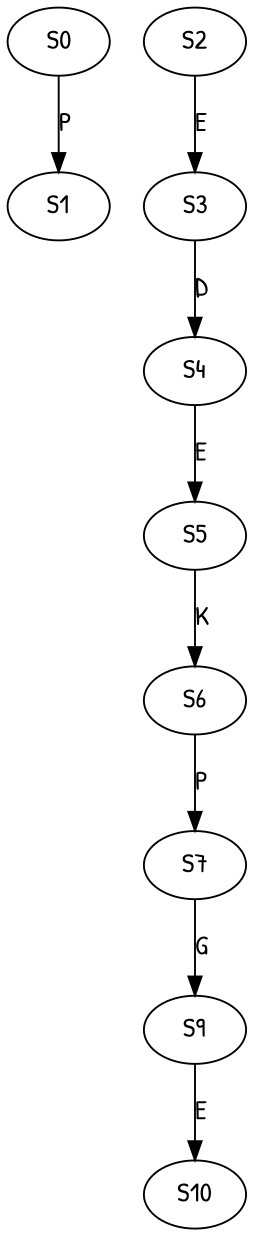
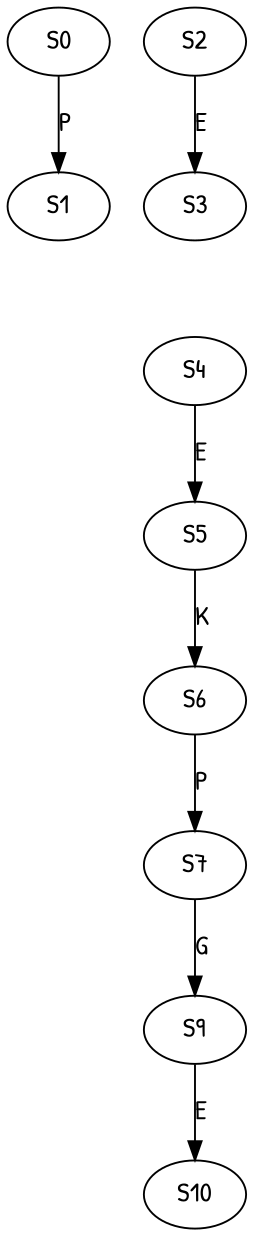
(195, 279) -> none
